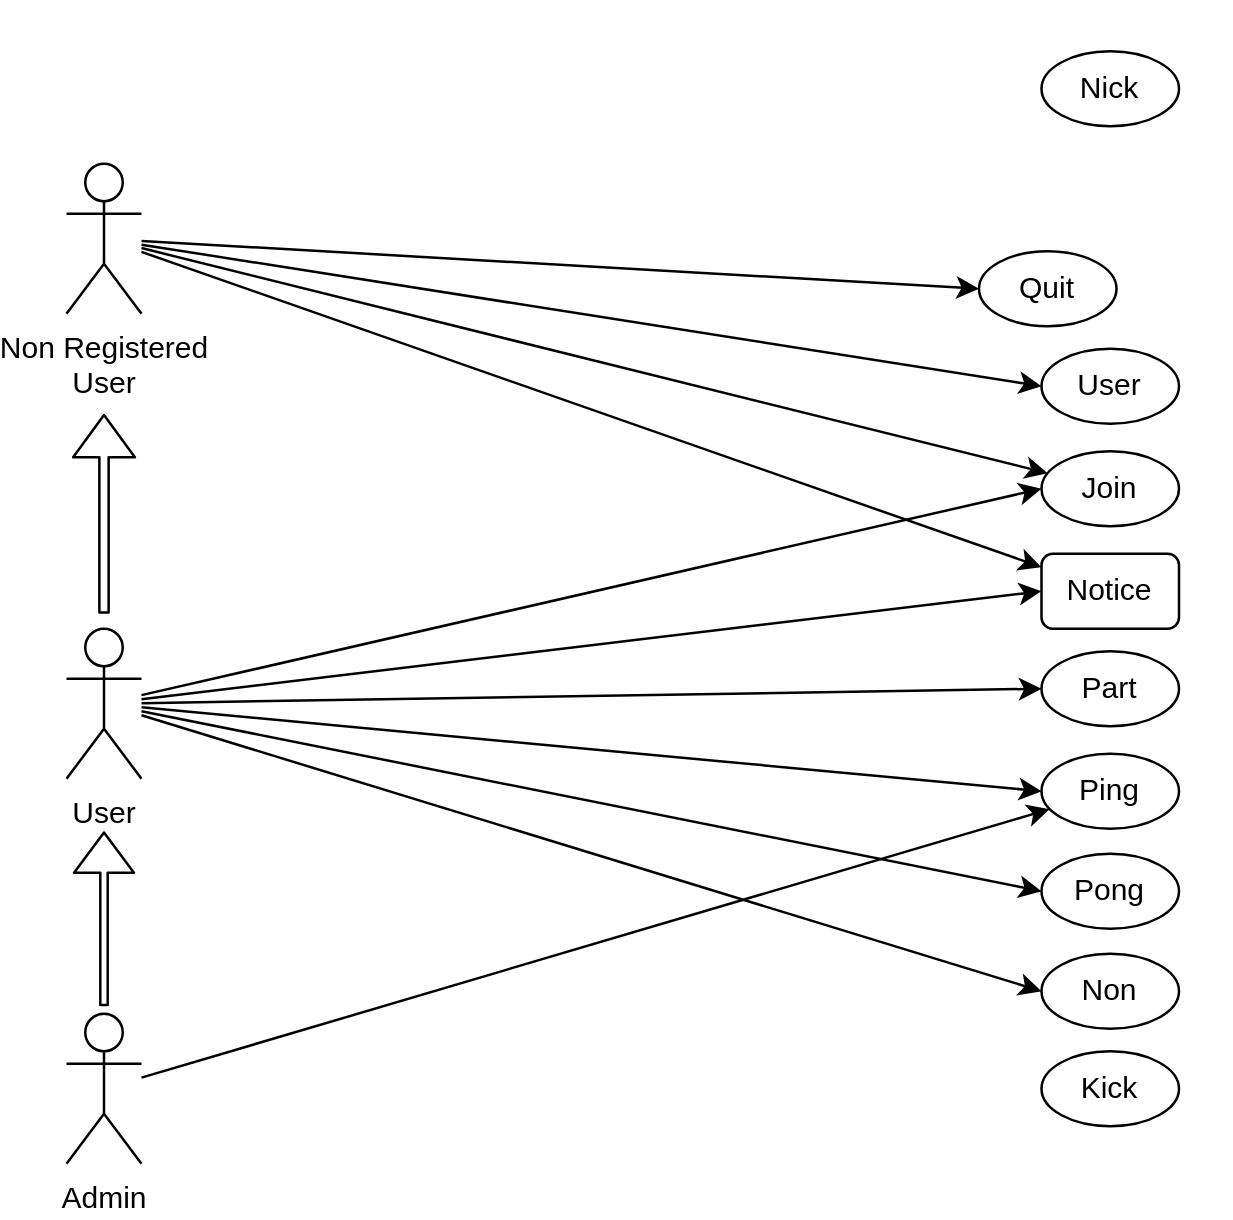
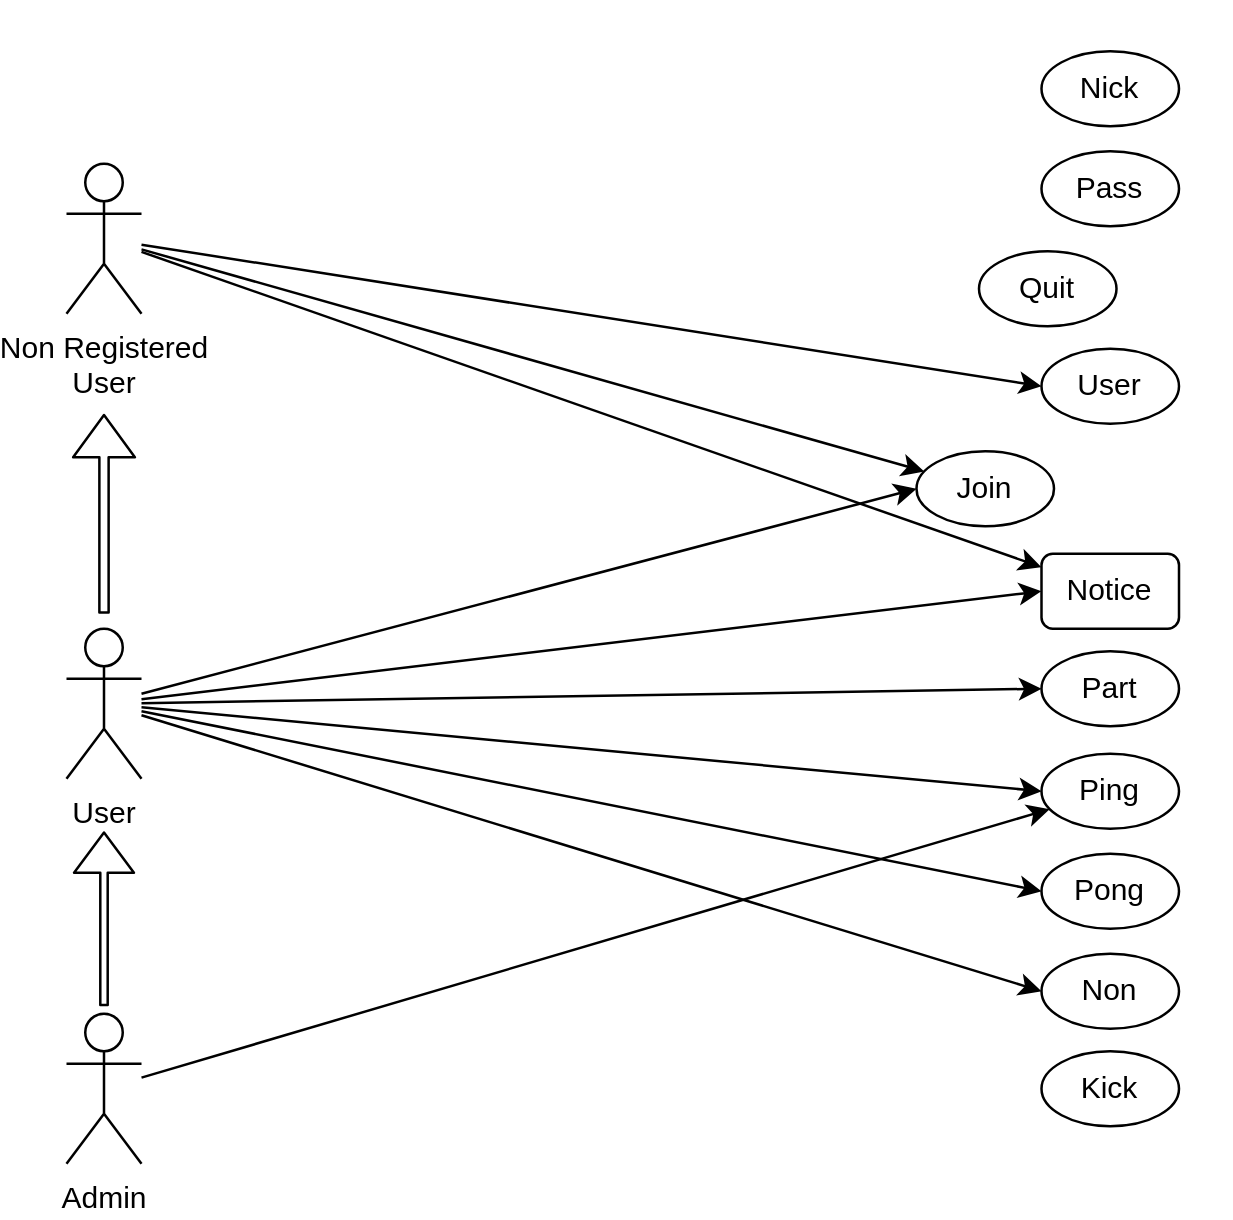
none -> (1110, 189)
(552, 264) -> none
(1110, 489) -> (985, 489)
